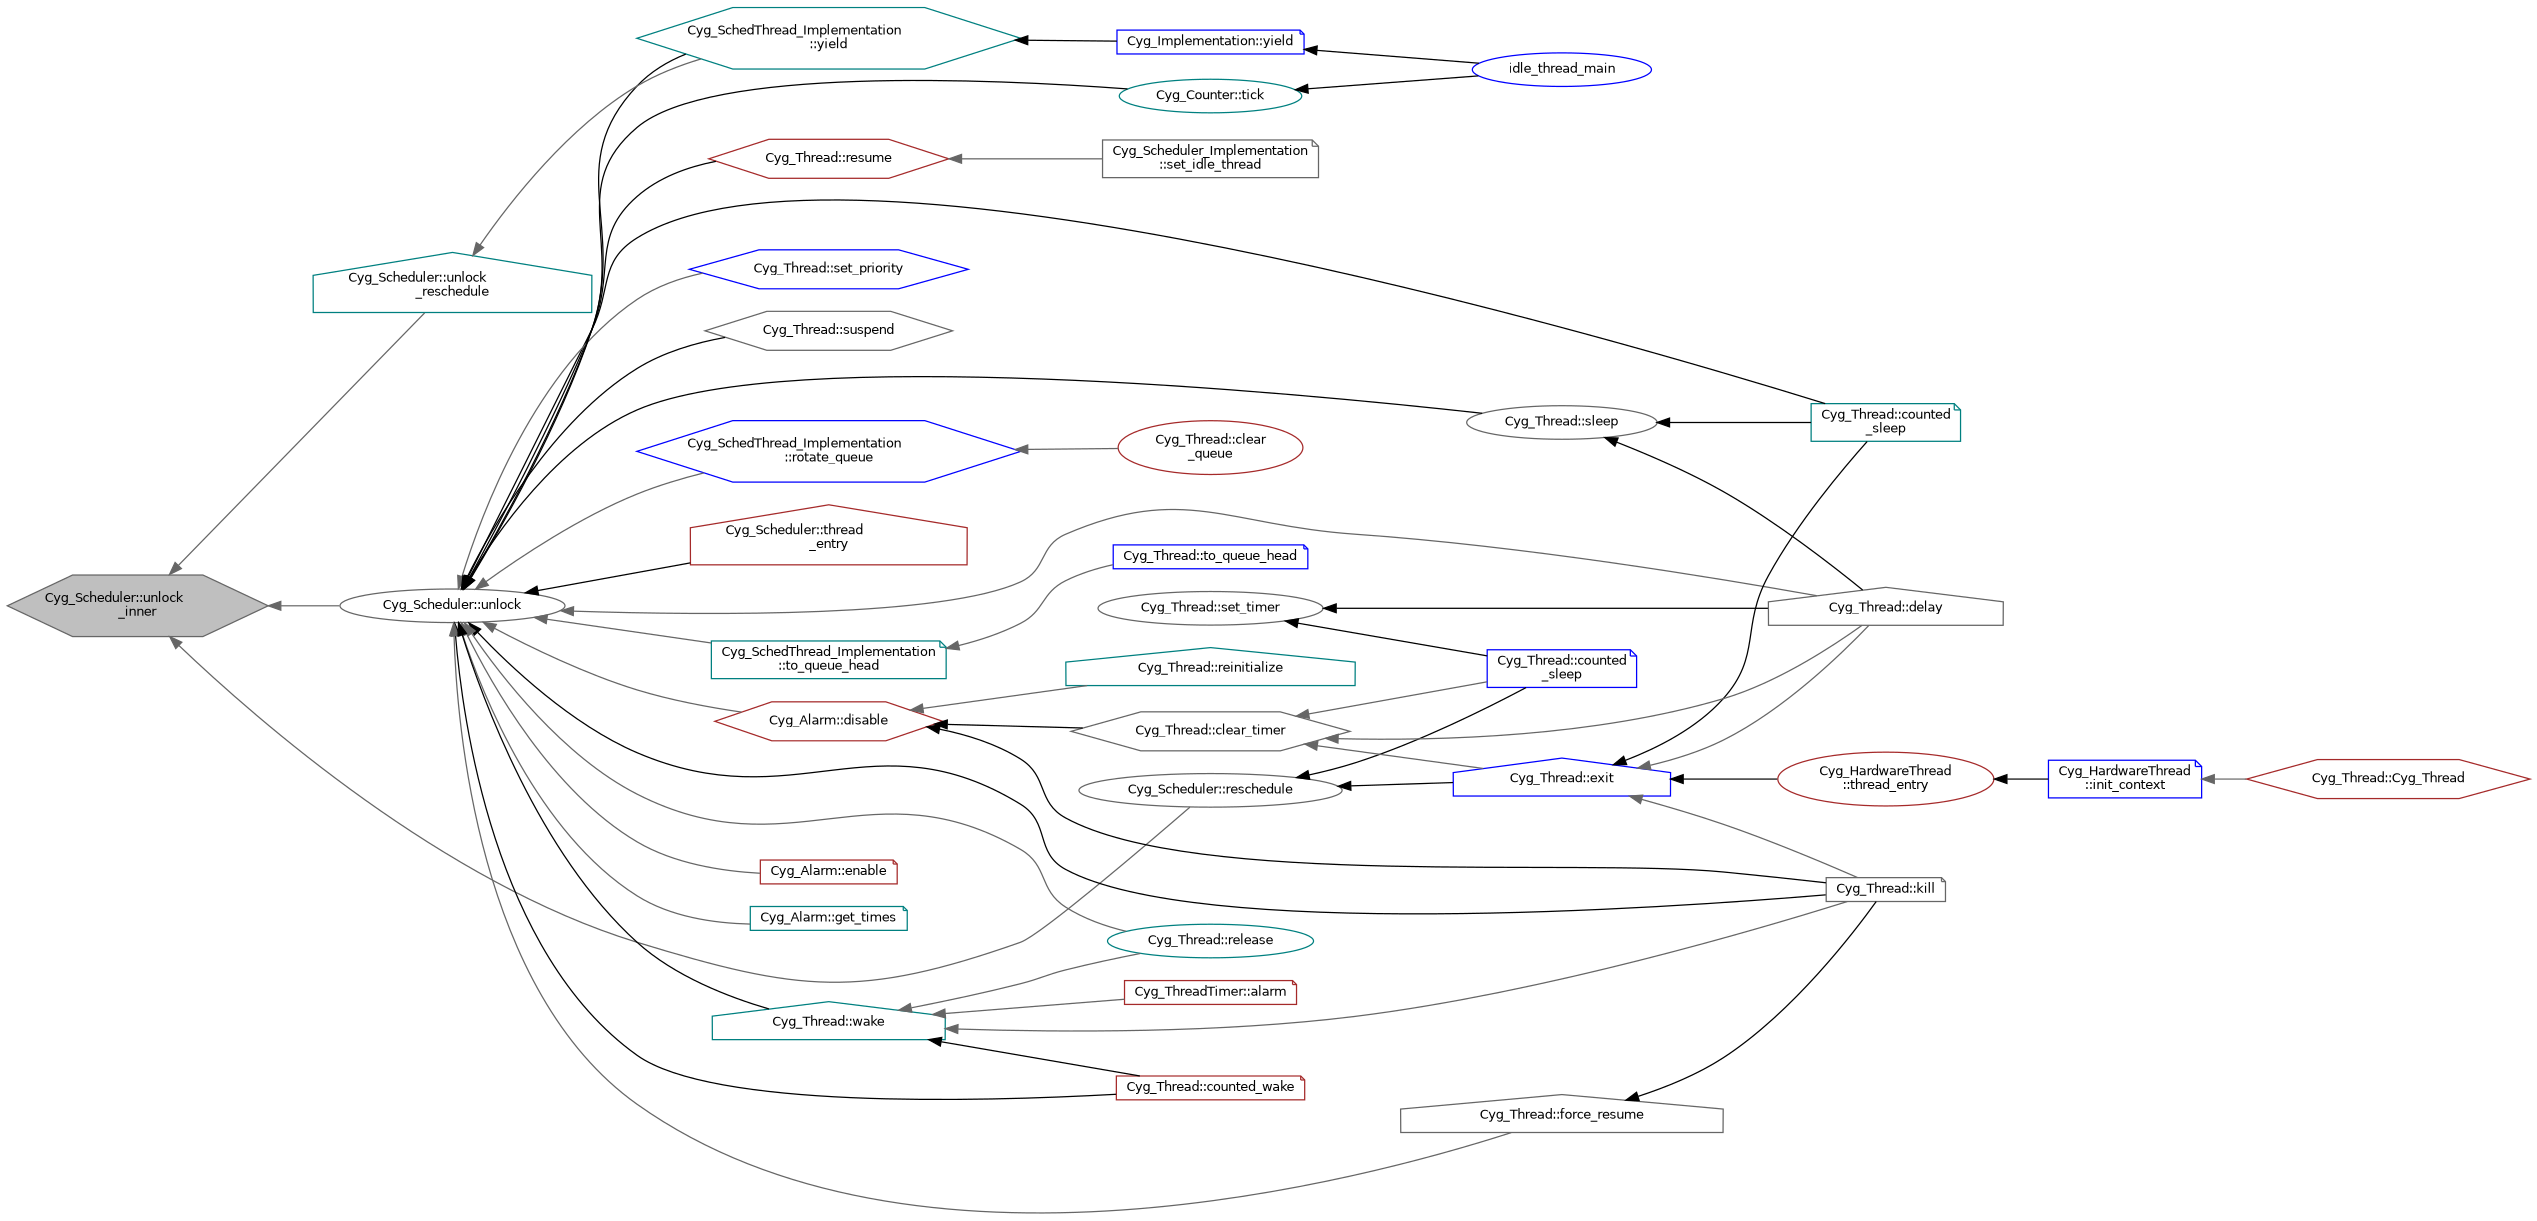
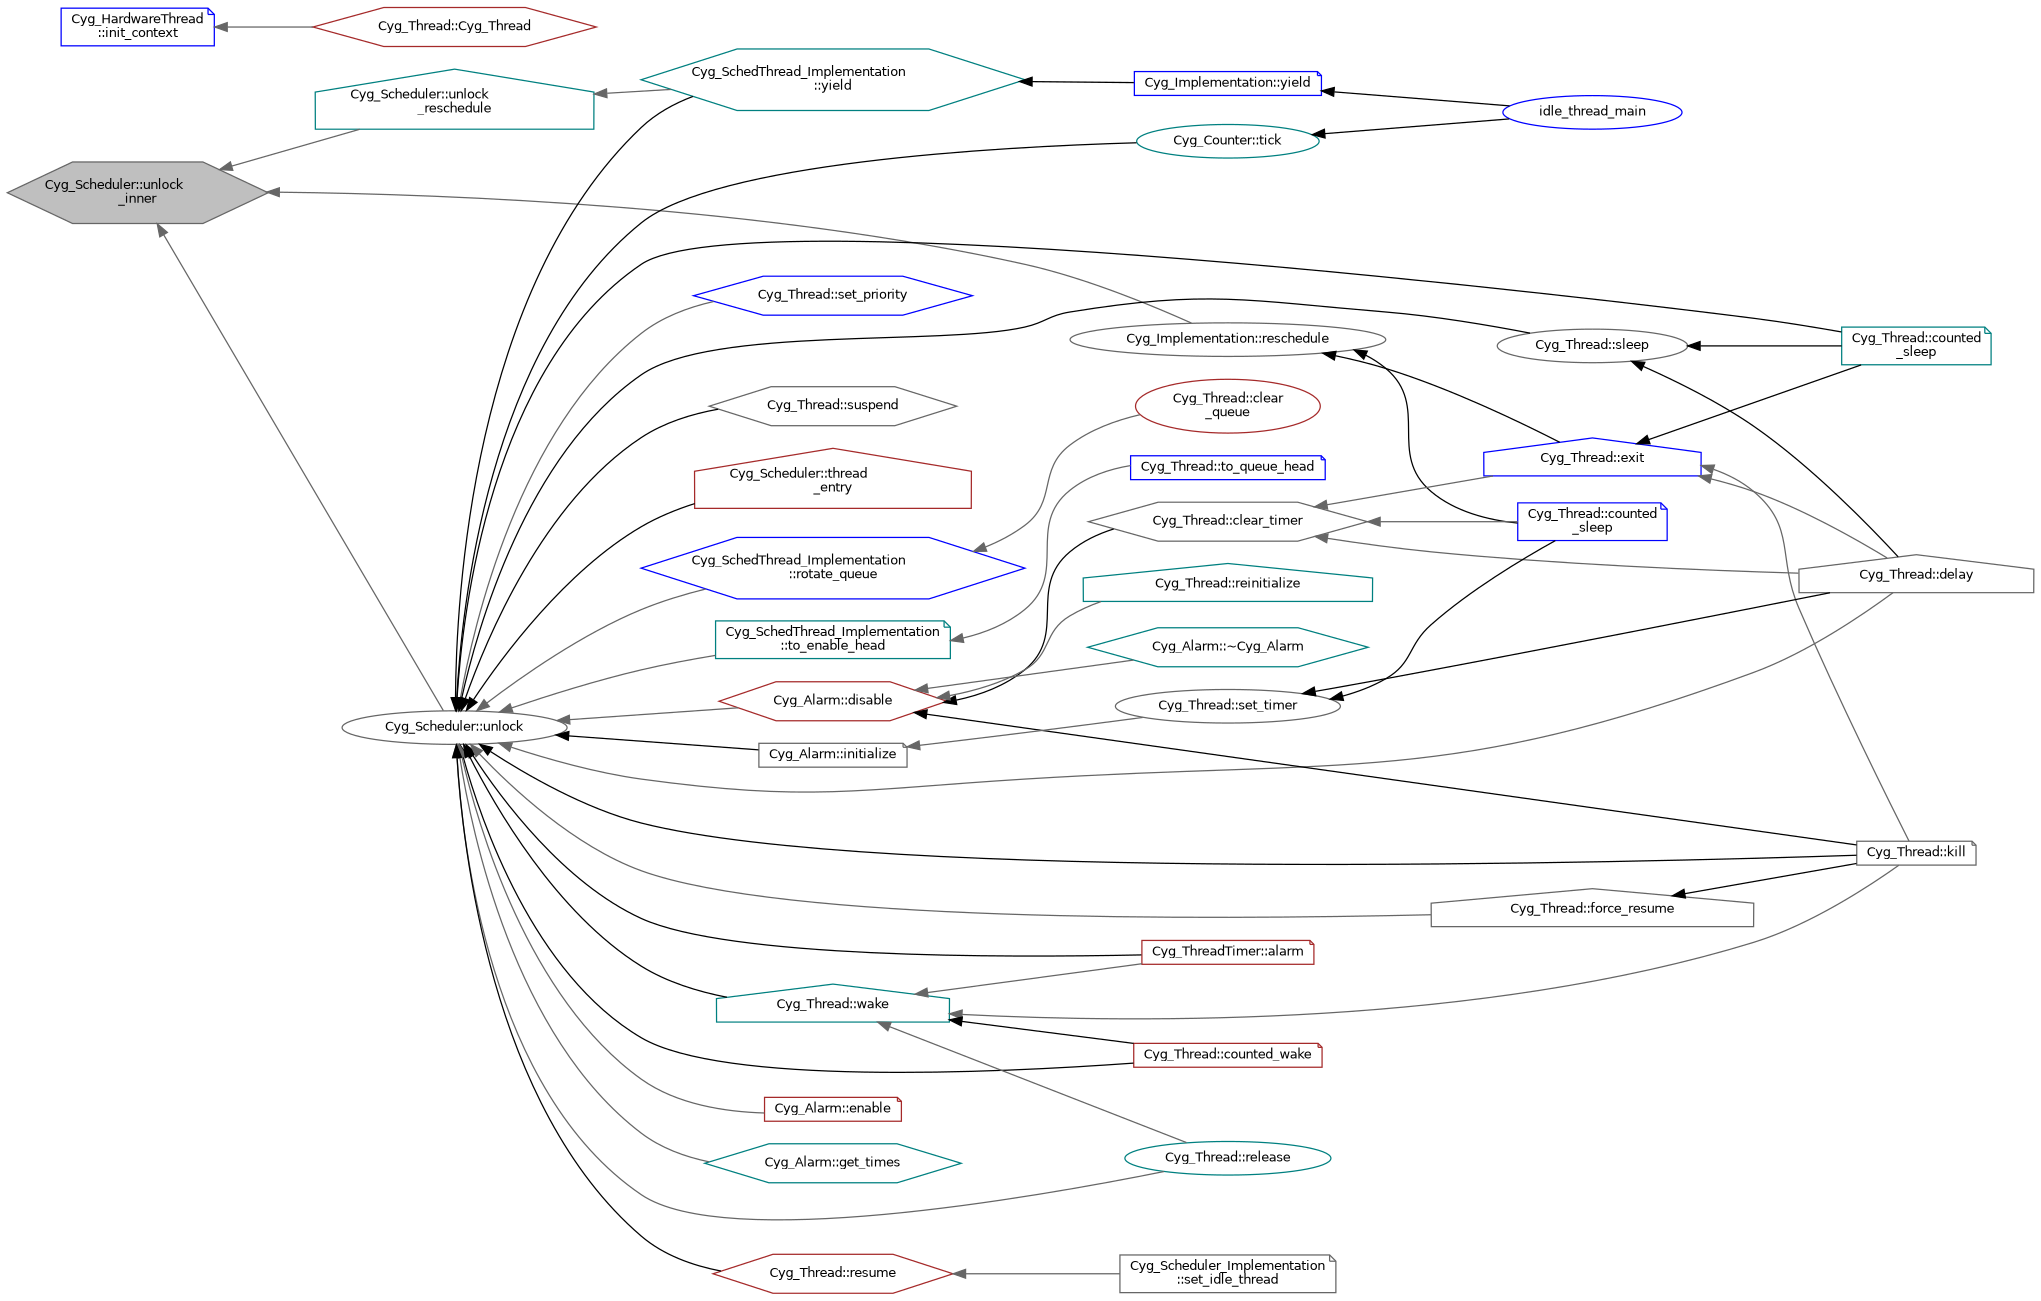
none -> (1228, 647)
(829, 660) -> (833, 640)
none -> (833, 755)
(1886, 779) -> none
(1211, 790) -> (1228, 340)
(829, 918) -> (833, 1163)
none -> (772, 945)
